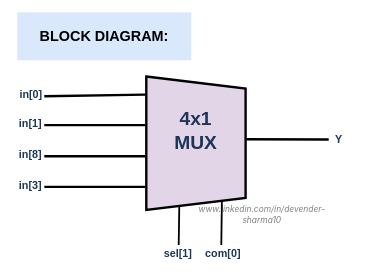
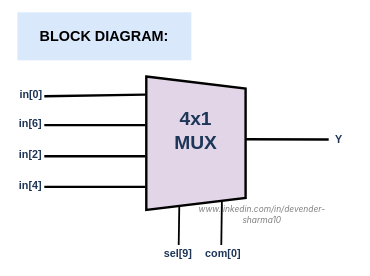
(30, 124) -> (30, 124)
(30, 155) -> (30, 155)
(30, 186) -> (30, 186)
(178, 254) -> (178, 254)
